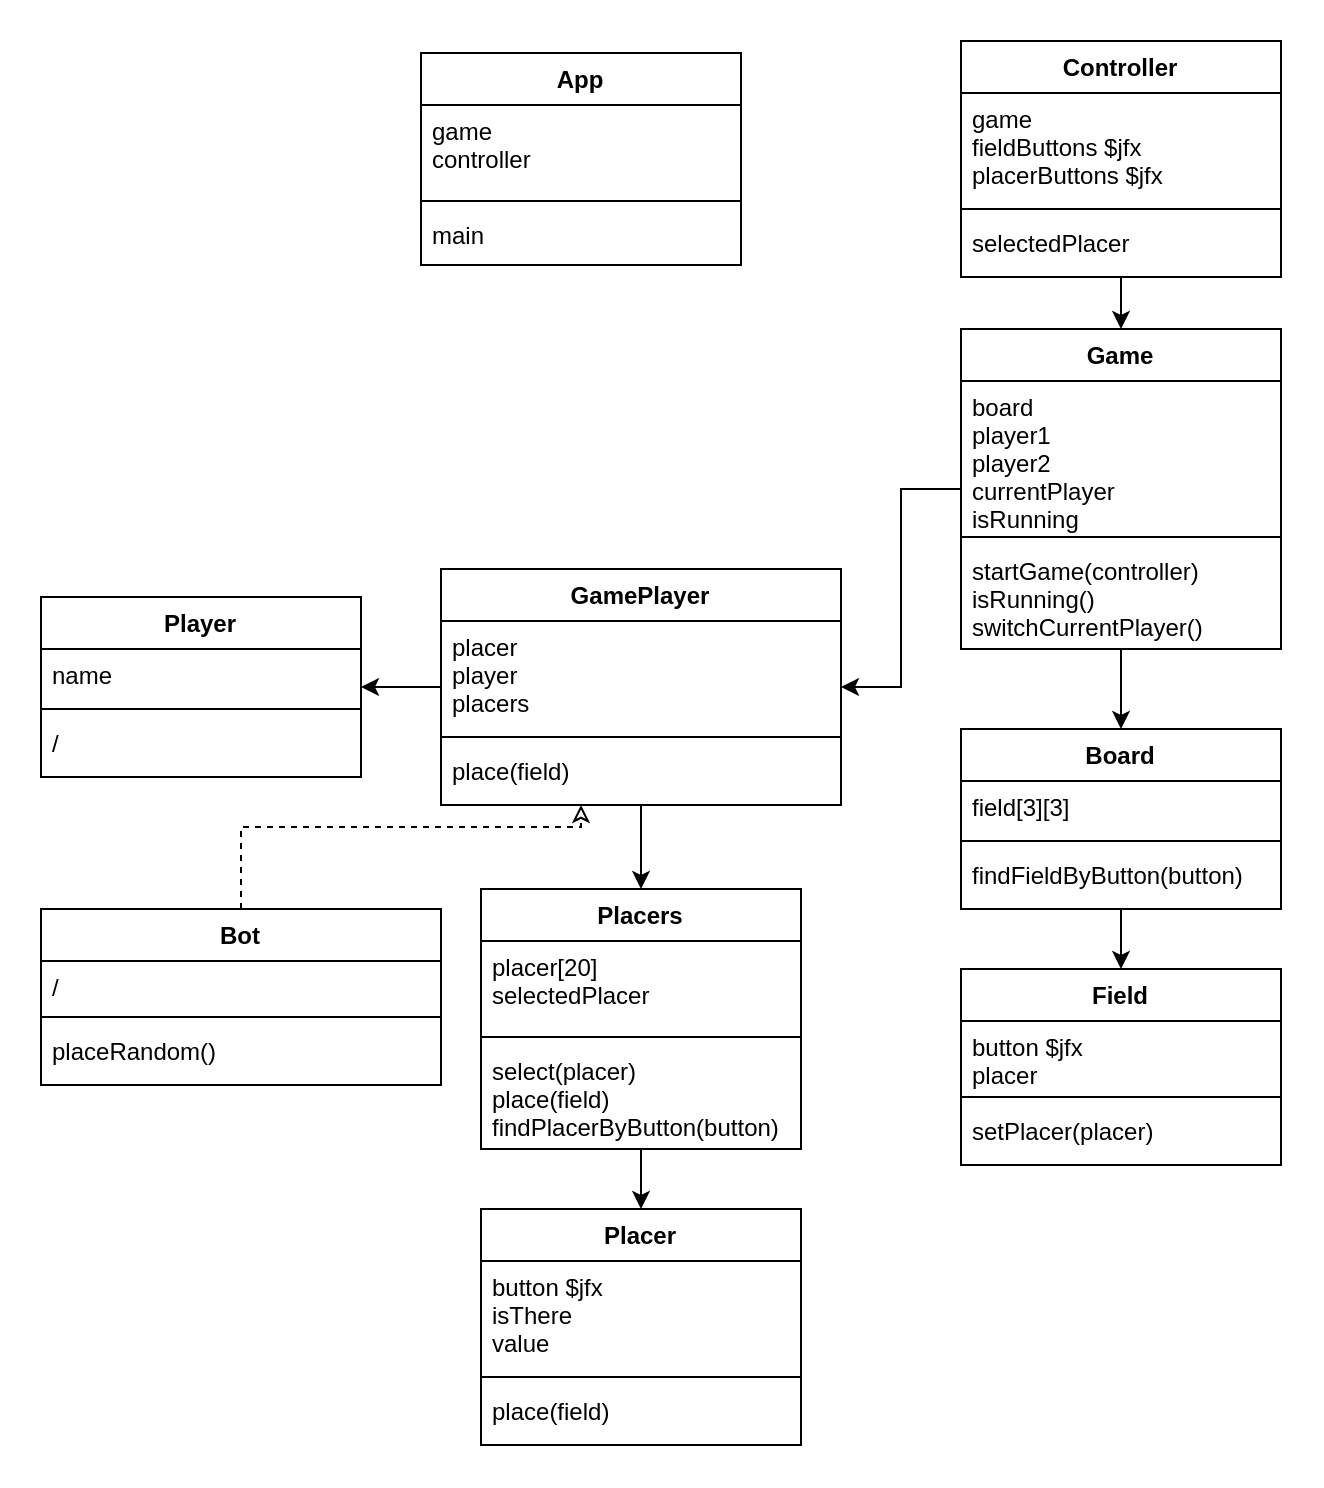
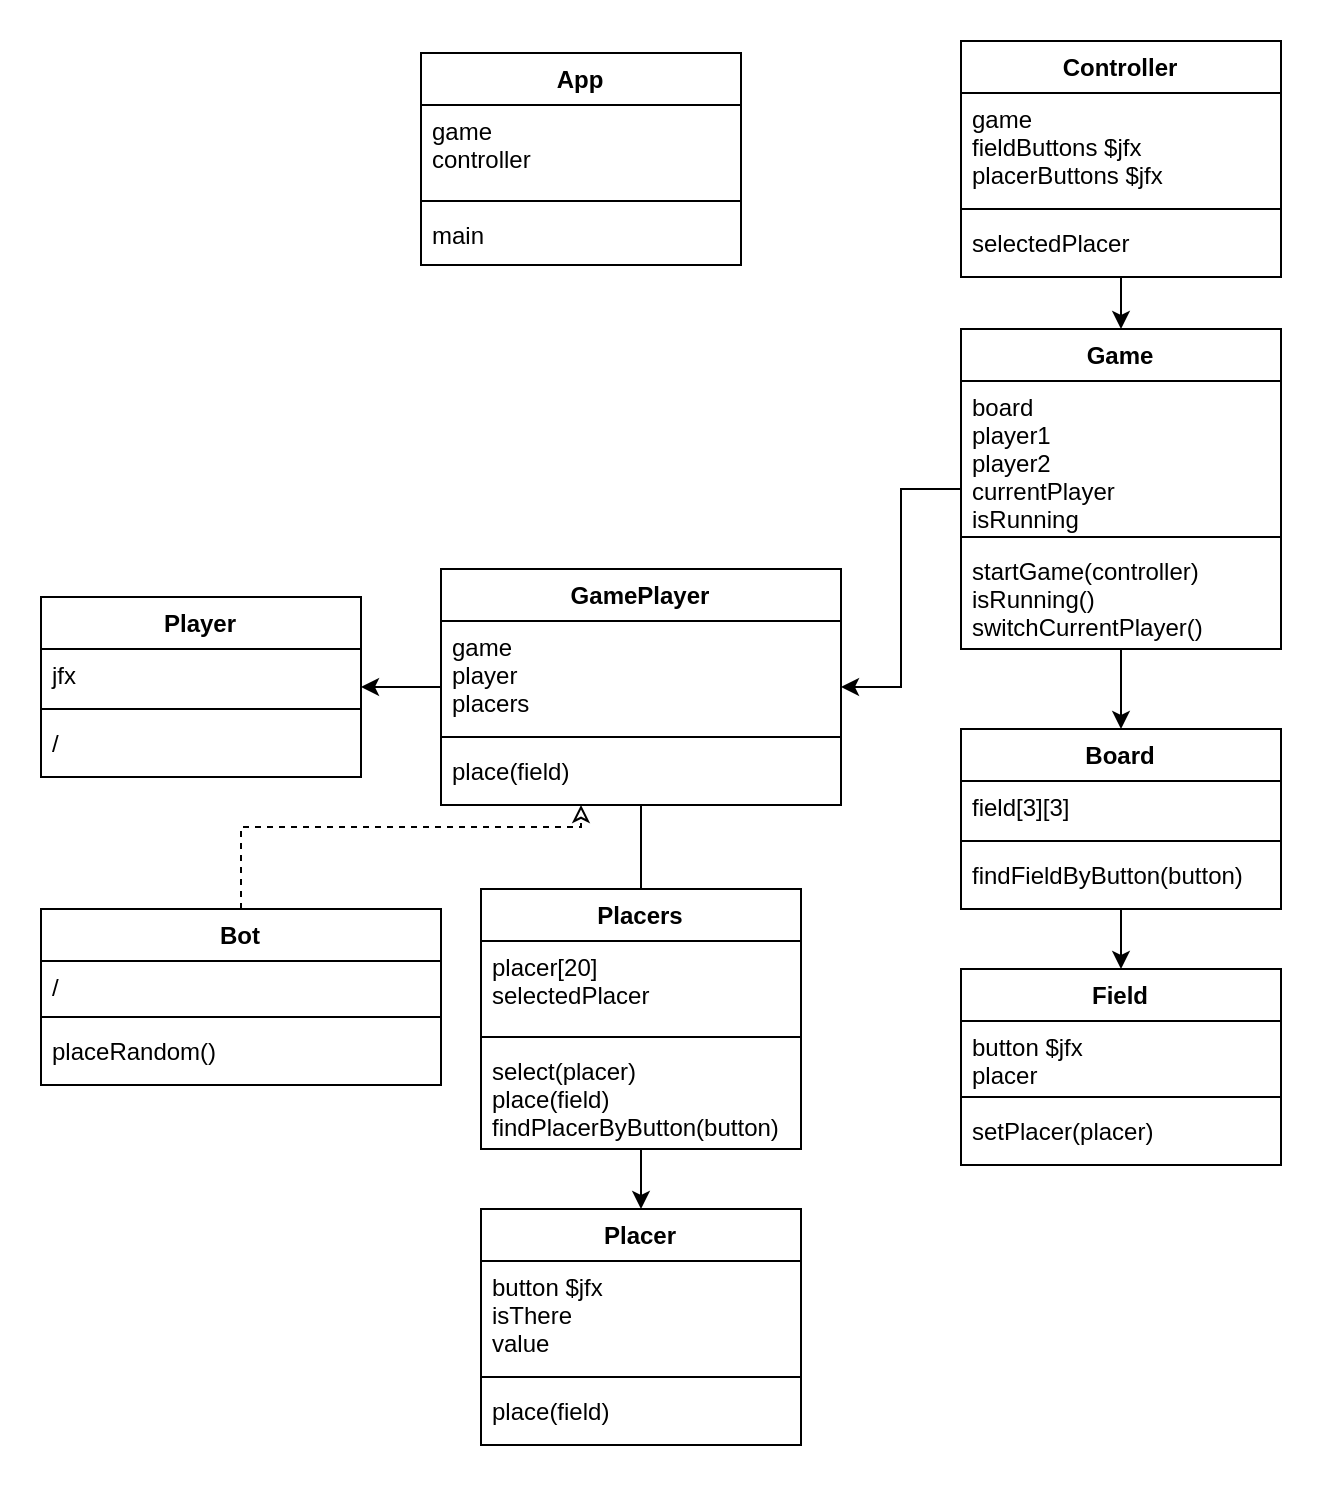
(489, 648) -> (479, 648)
(79, 676) -> (72, 676)
(641, 874) -> (641, 879)
